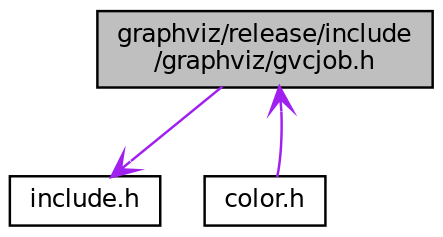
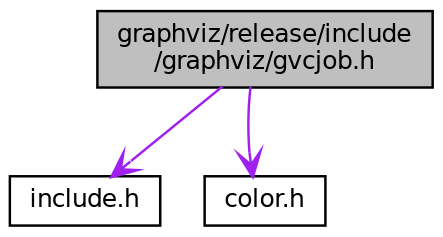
(281, 144) -> (248, 120)
